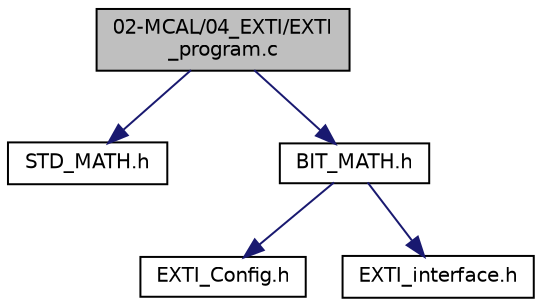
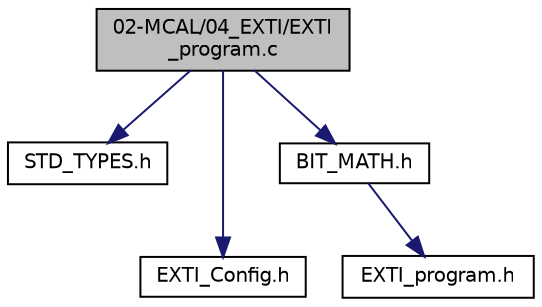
(88, 163) -> (88, 163)
(297, 214) -> (223, 154)
(438, 277) -> (438, 277)
